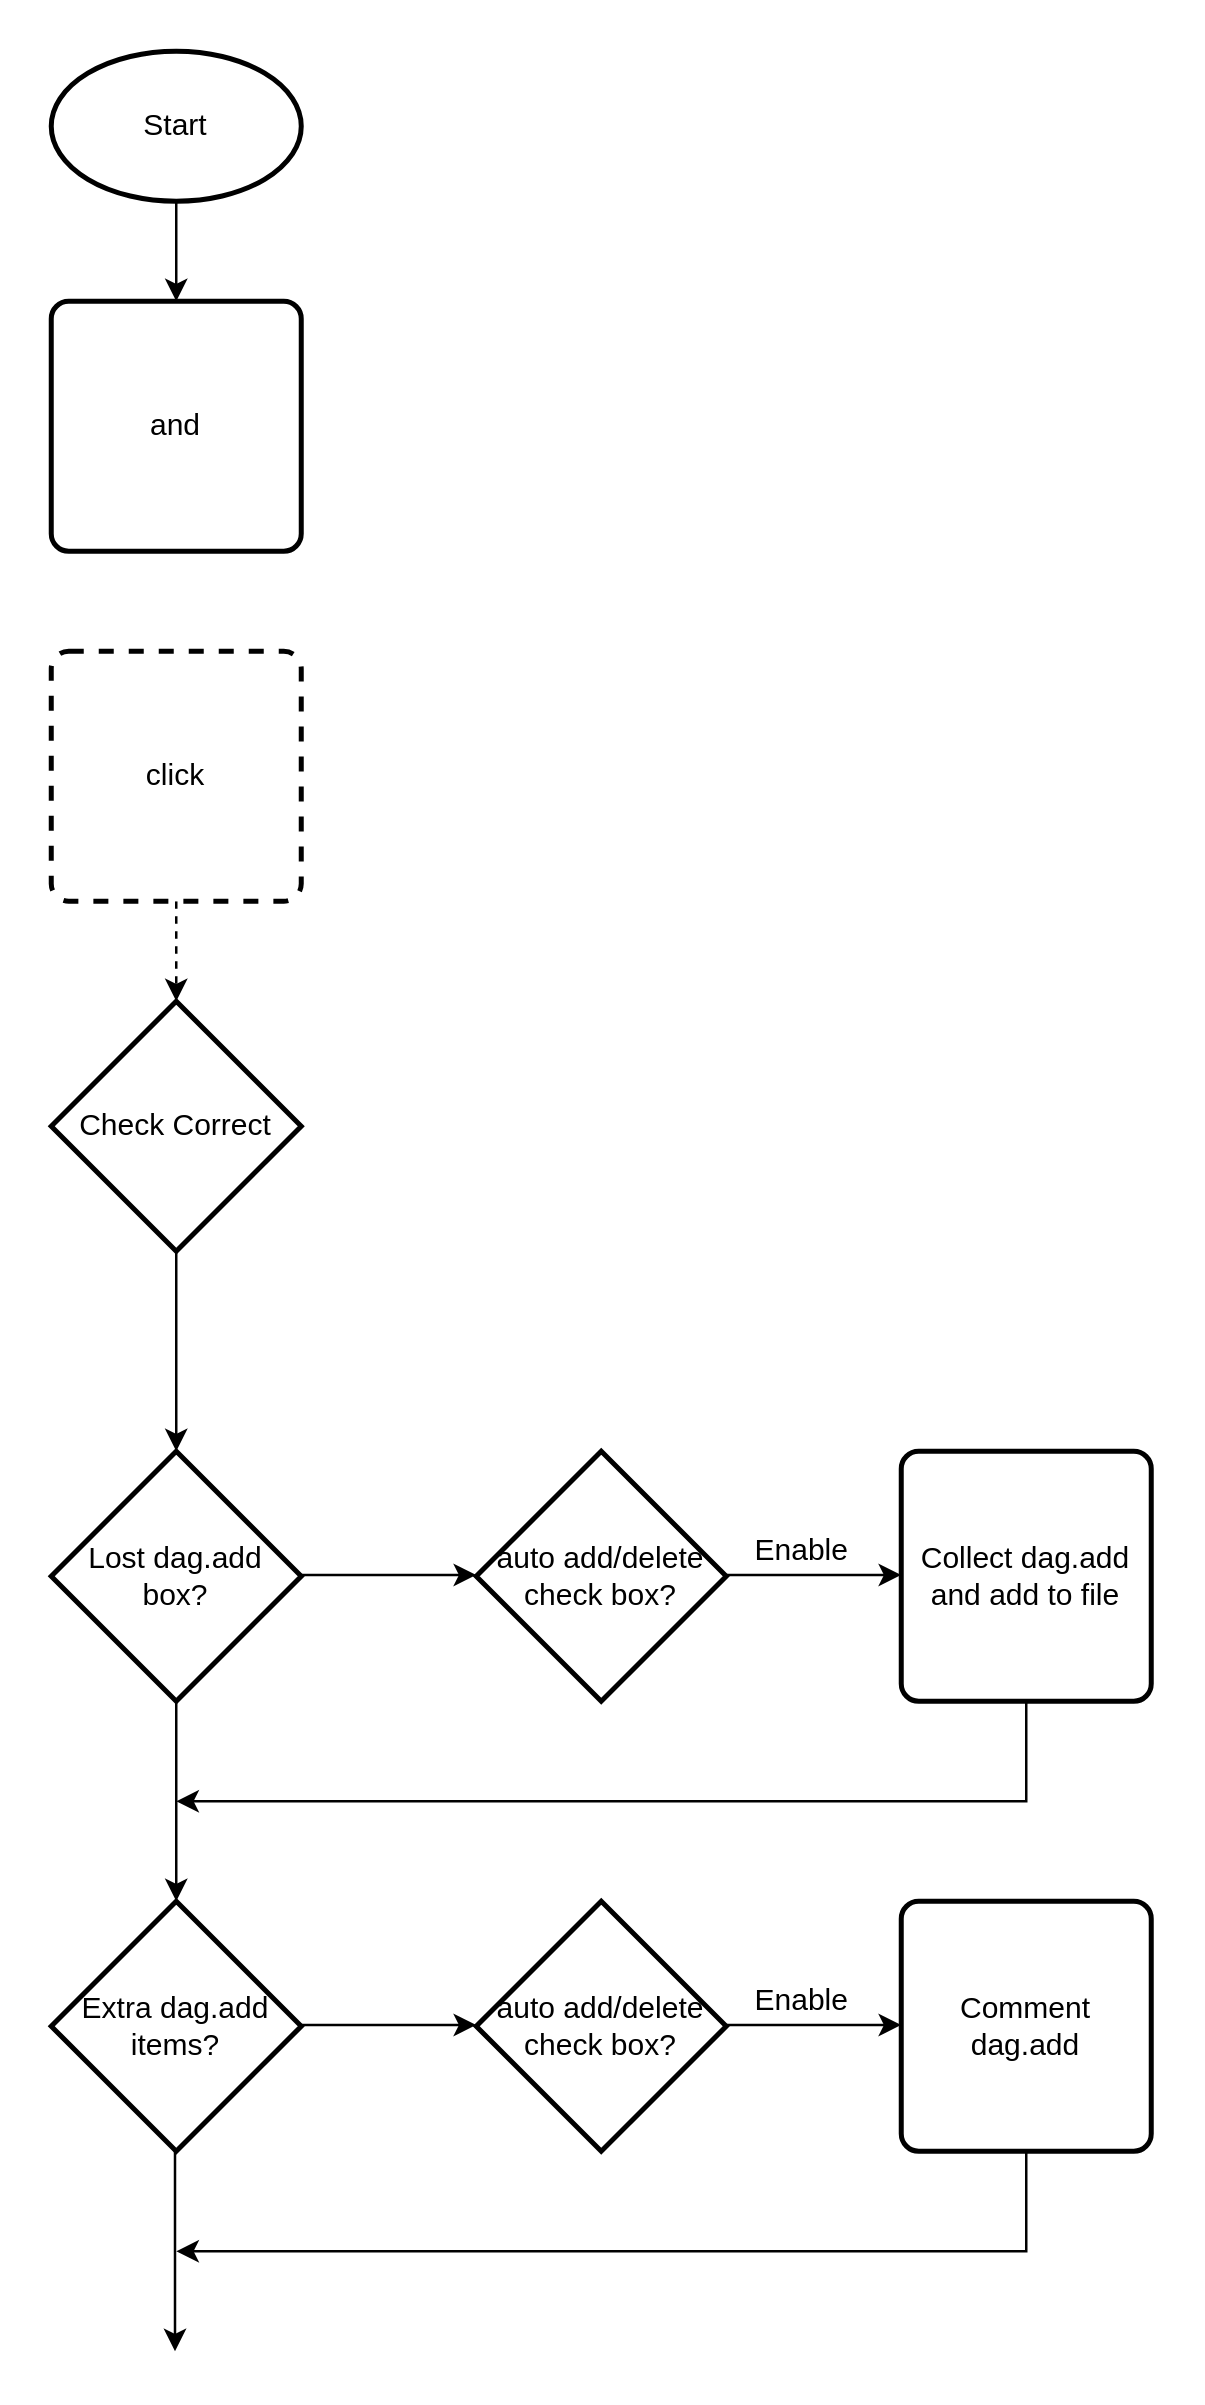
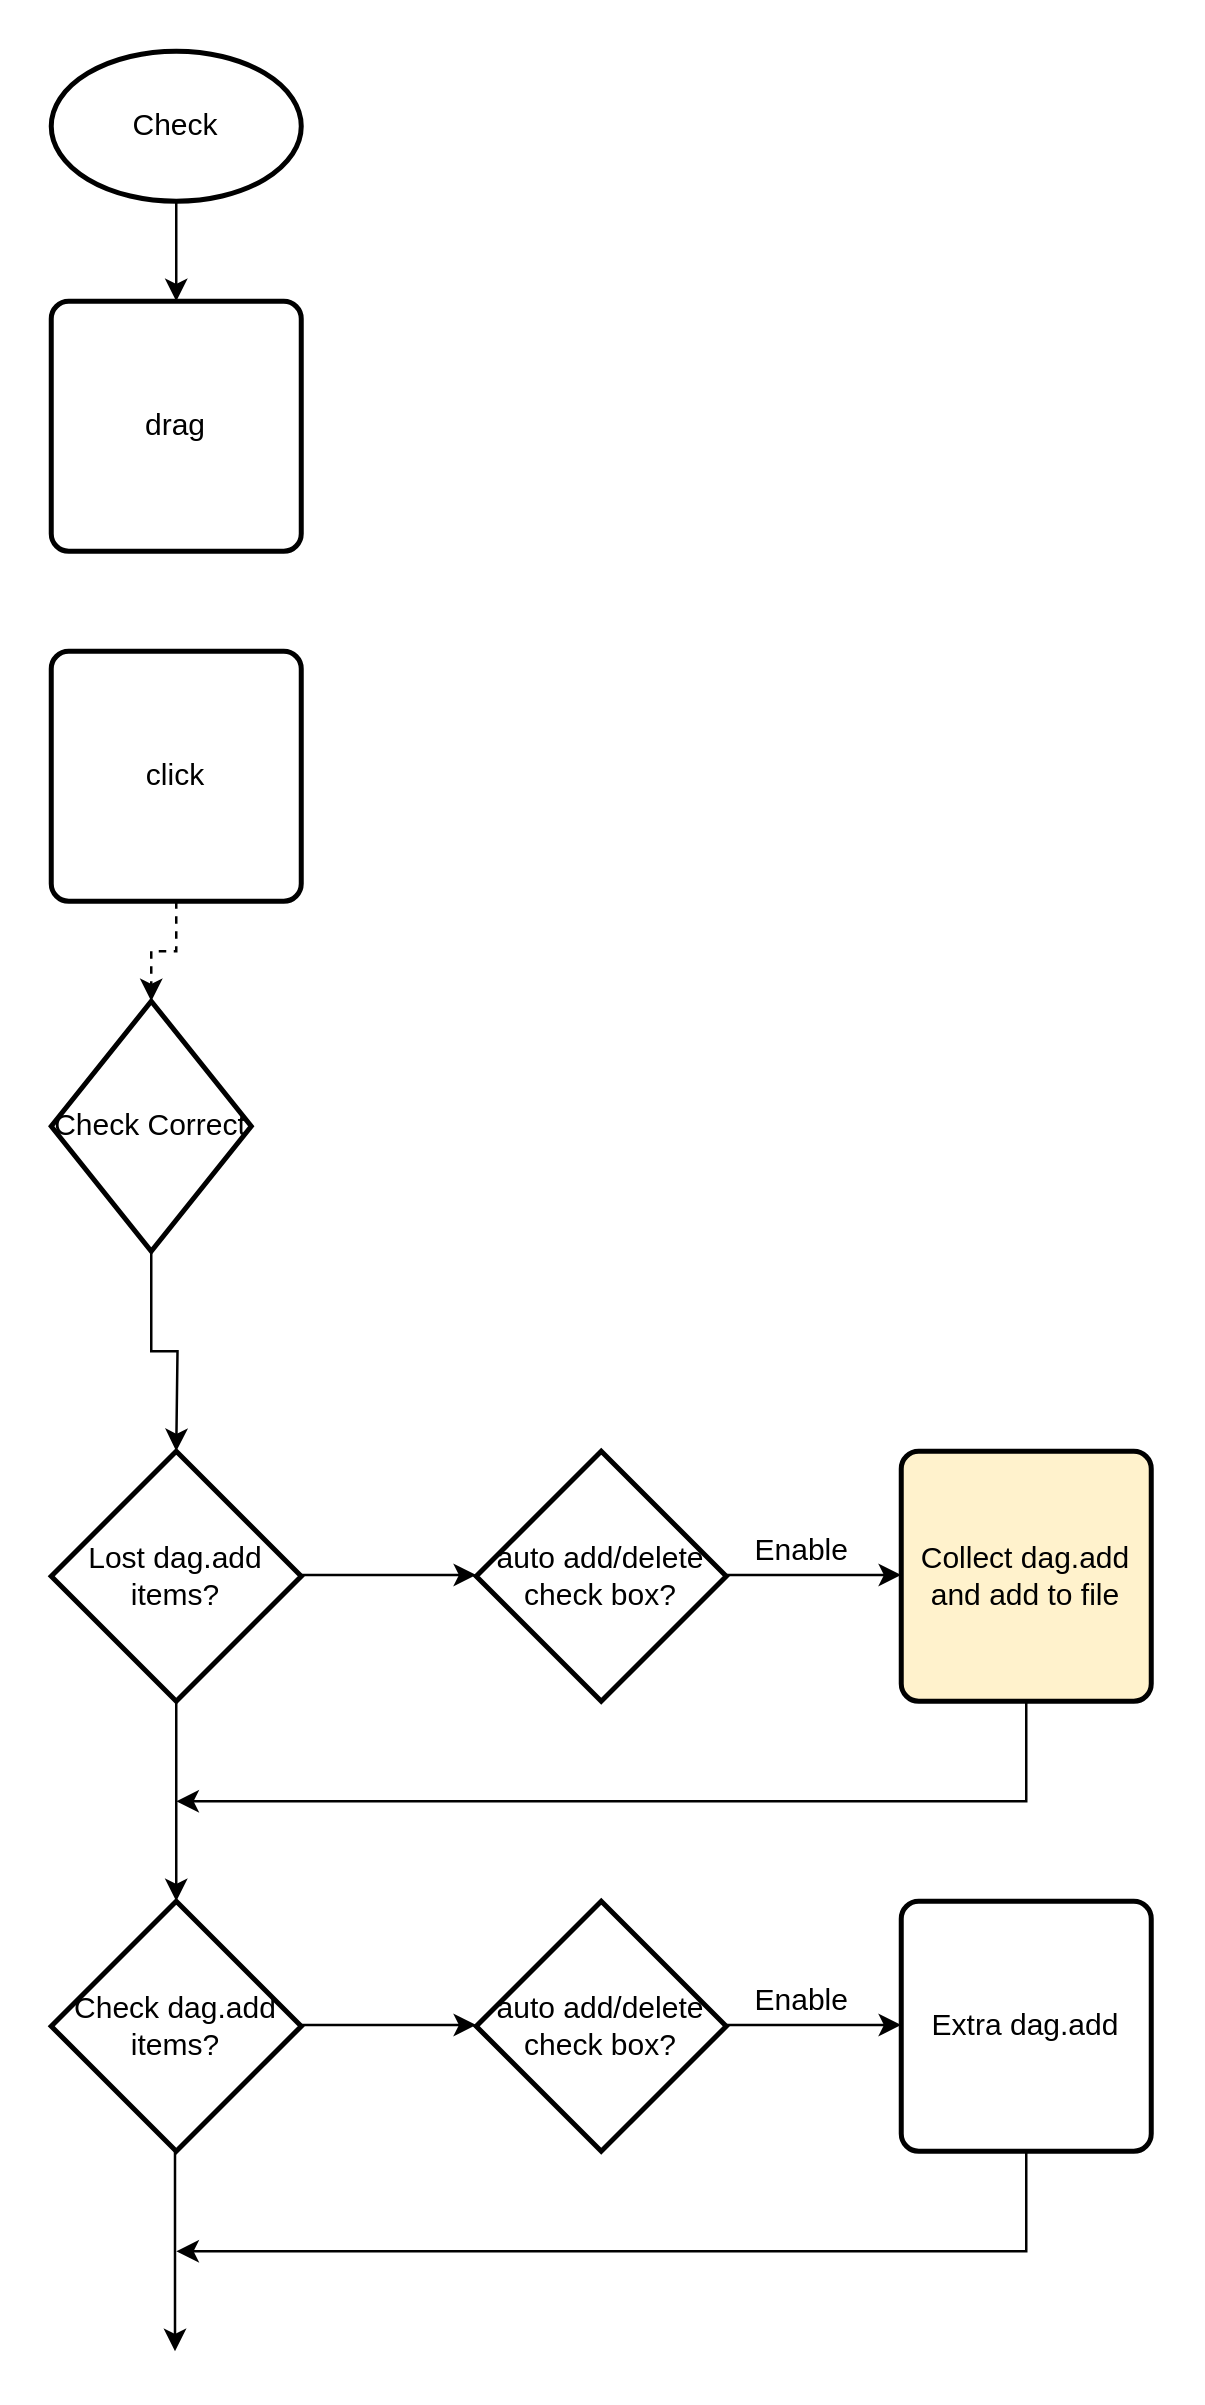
(176, 126) -> (176, 126)
(176, 426) -> (176, 426)
(176, 776) -> (176, 776)
(176, 1126) -> (151, 1126)
(176, 1576) -> (176, 1576)
(1026, 1576) -> (1026, 1576)
(176, 2026) -> (176, 2026)
(1026, 2026) -> (1026, 2026)
